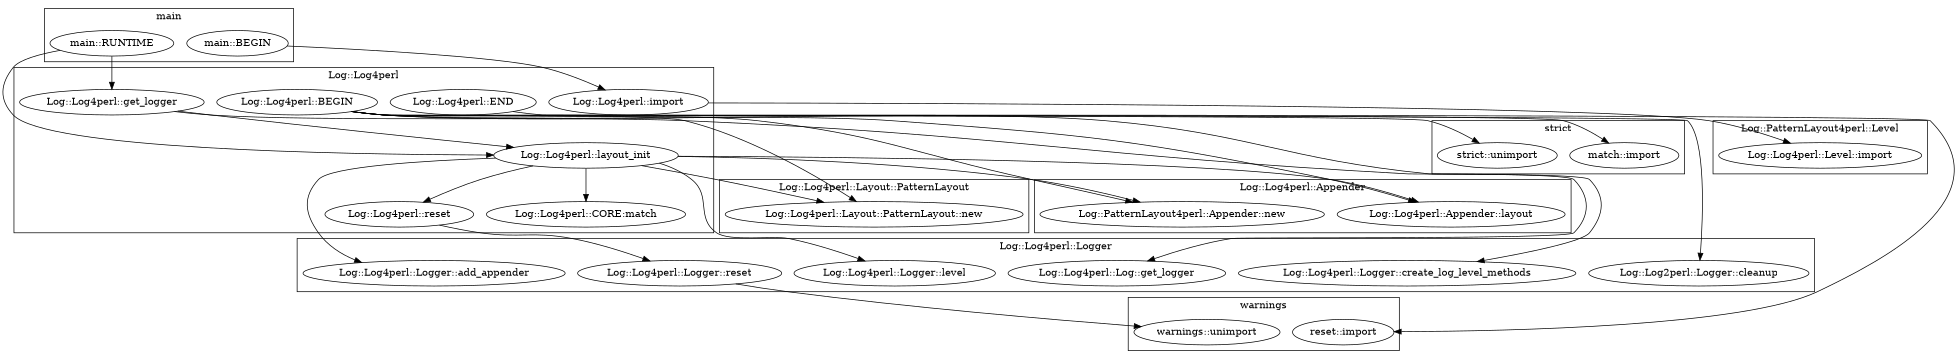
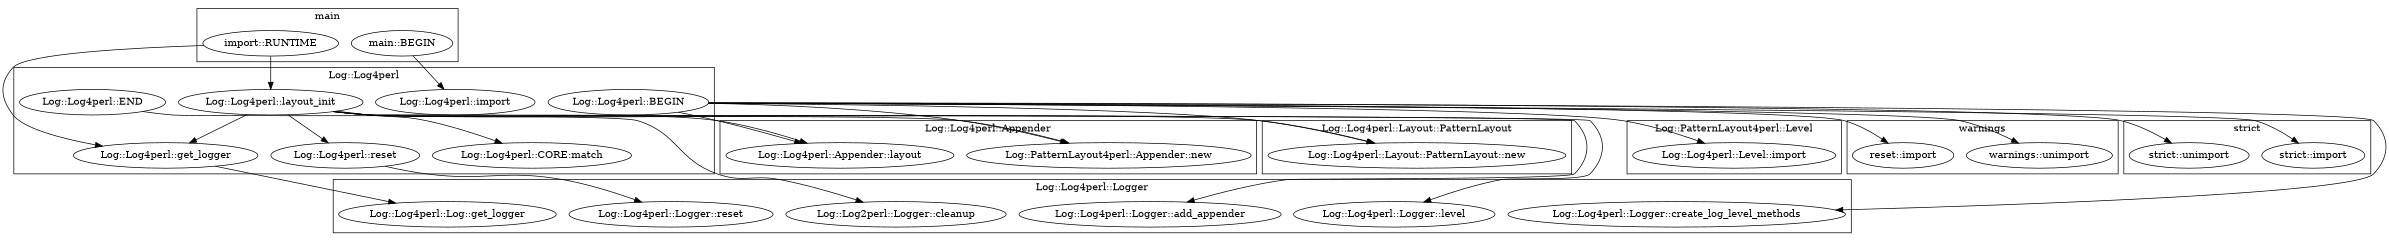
(112, 43) -> (271, 43)
(1248, 106) -> (1205, 107)
(342, 129) -> (221, 127)
(1624, 155) -> (2313, 155)
(935, 308) -> (1362, 107)
